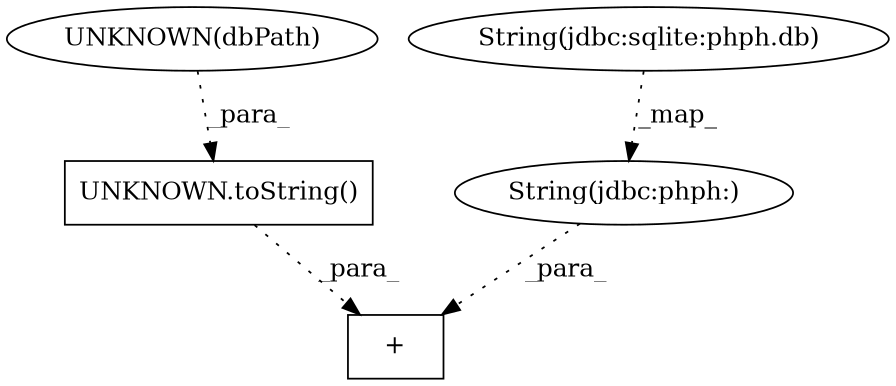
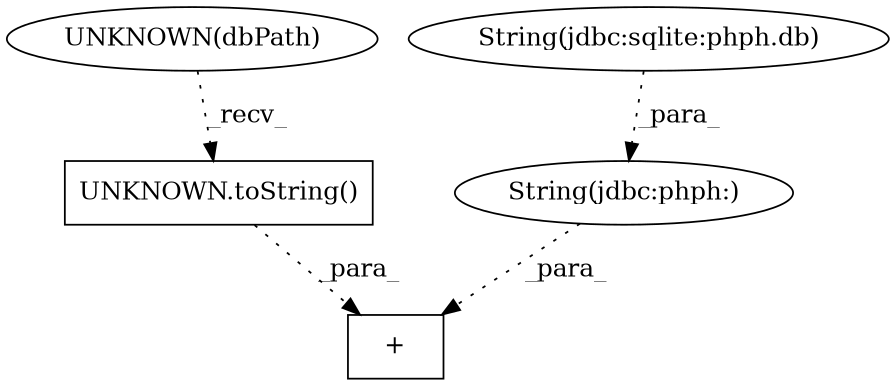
(249, 116) -> (248, 116)
(678, 116) -> (679, 116)
